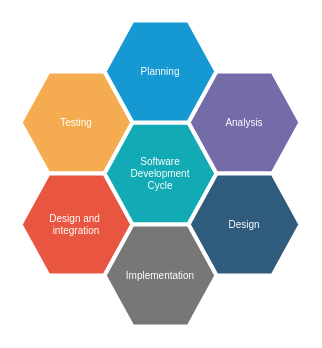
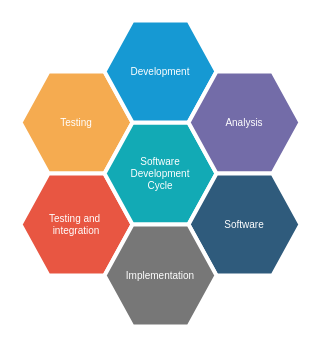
(161, 72) -> (161, 72)
(77, 225) -> (77, 225)
(245, 225) -> (245, 225)
